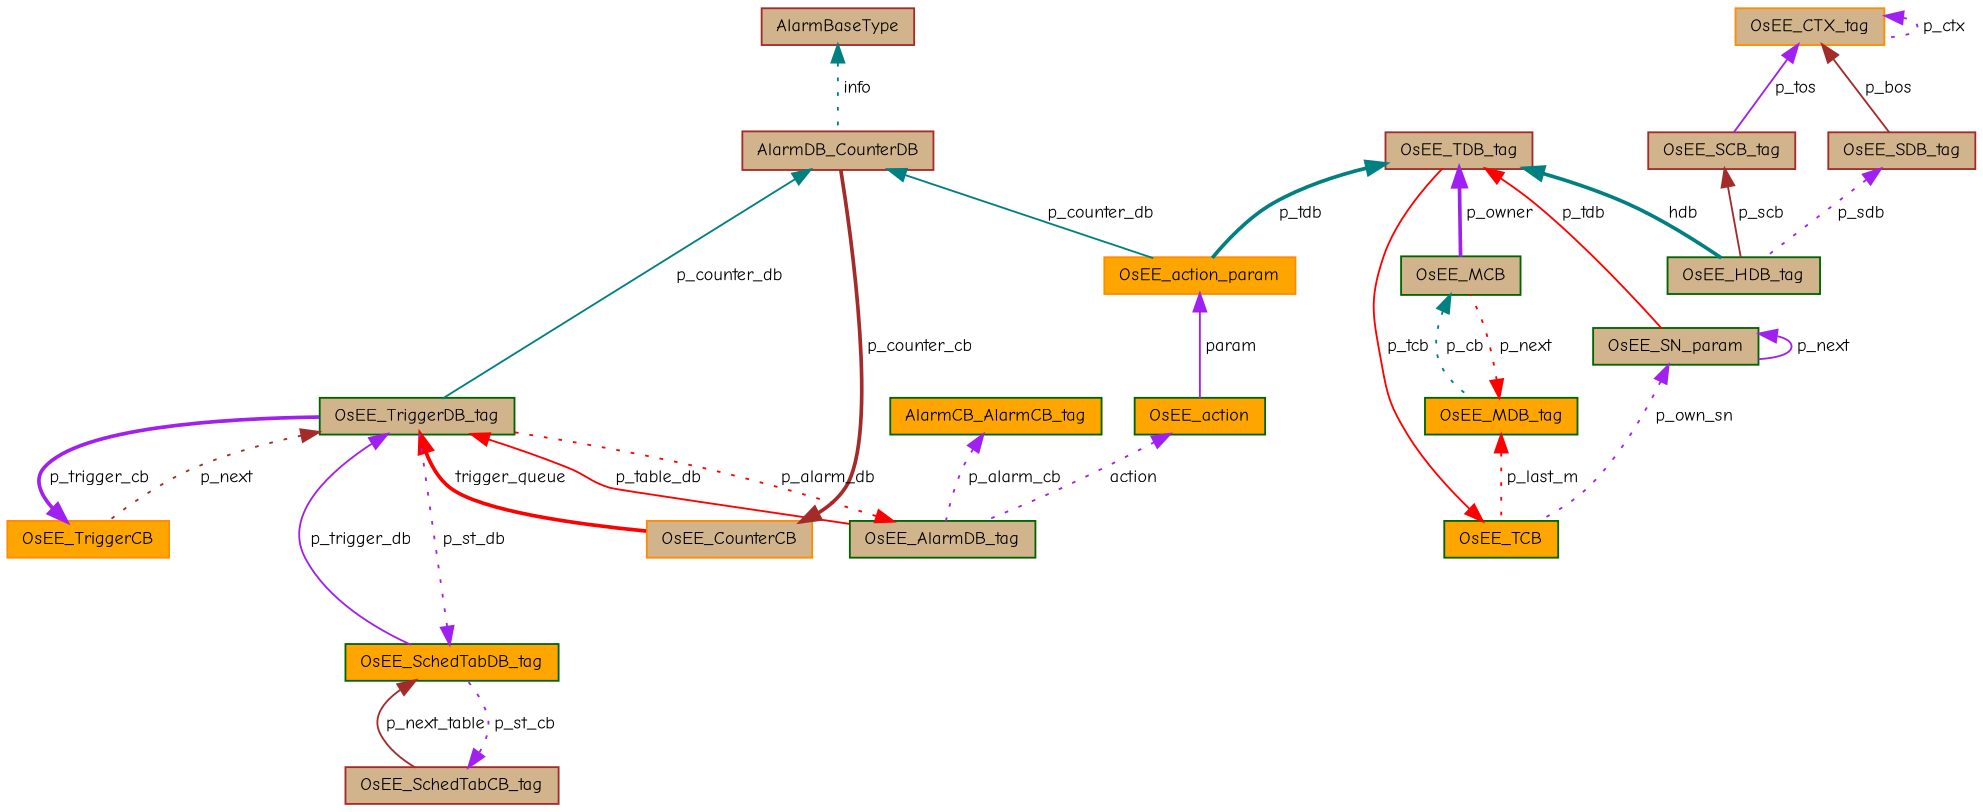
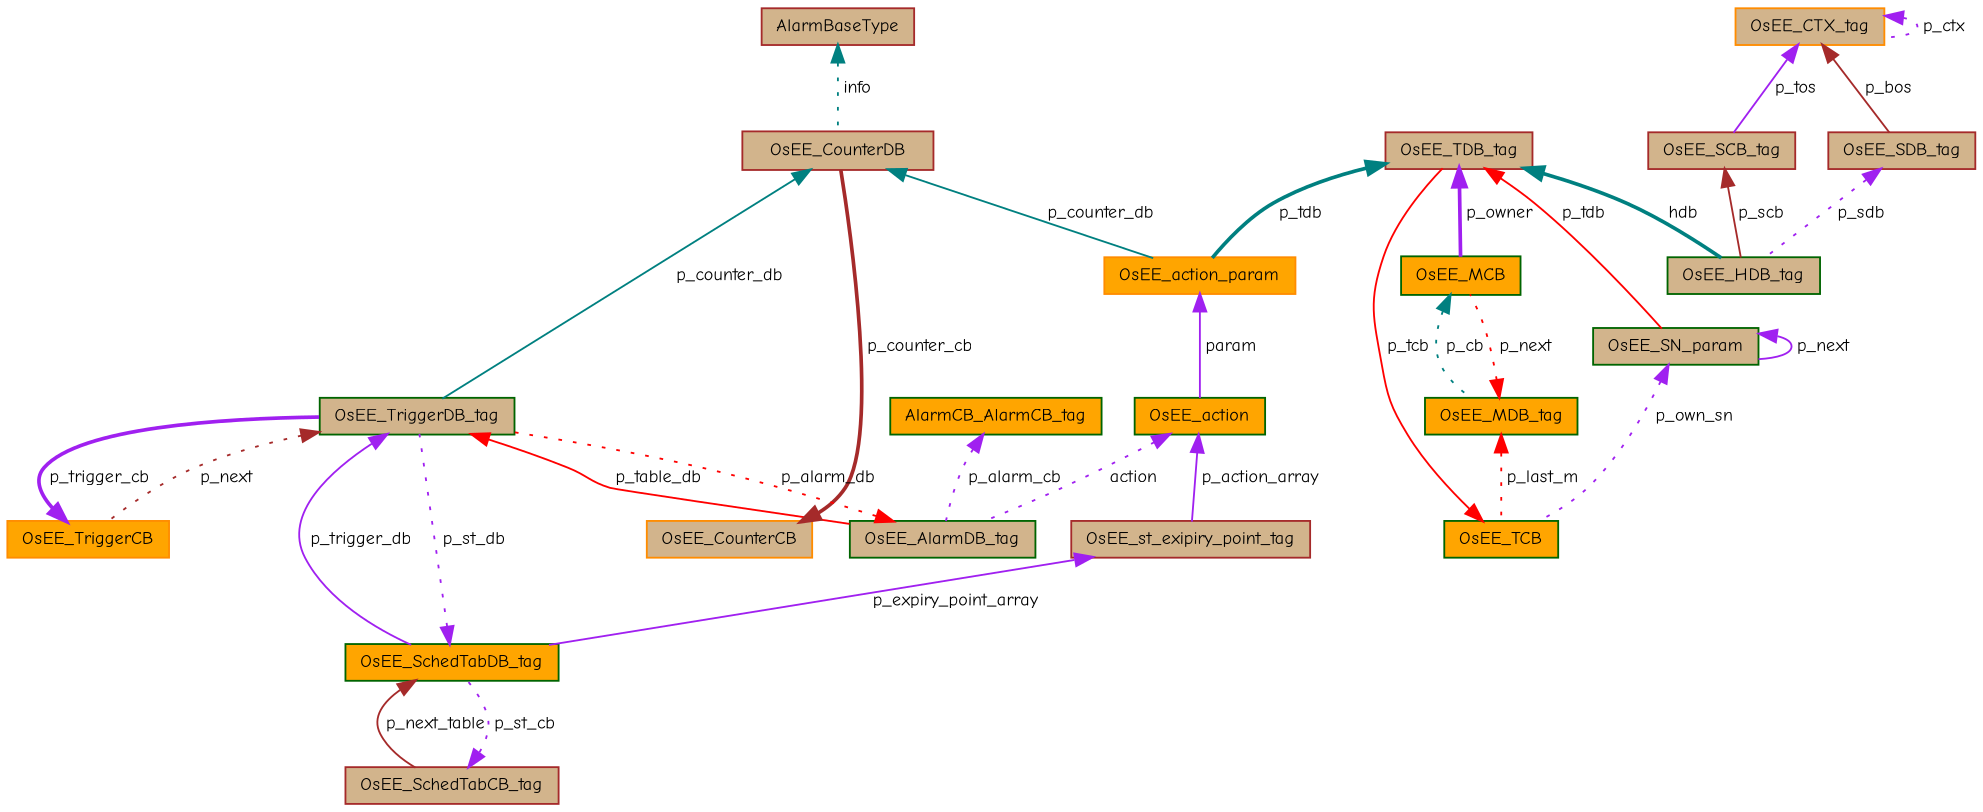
(838, 151) -> (838, 151)
(1461, 276) -> (1461, 276)
(524, 514) -> none
none -> (1191, 539)
